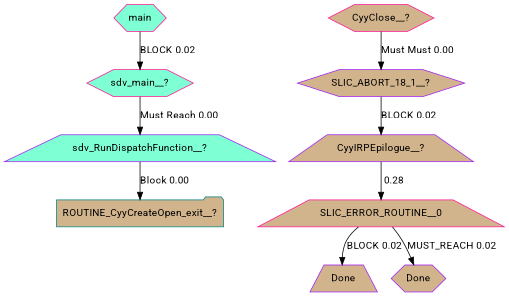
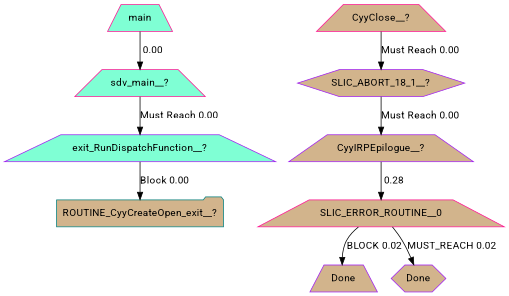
(140, 18) -> (140, 18)
(381, 18) -> (381, 18)
(168, 51) -> (152, 51)
(417, 51) -> (420, 51)
(140, 83) -> (140, 83)
(409, 116) -> (420, 116)
(140, 148) -> (140, 148)
